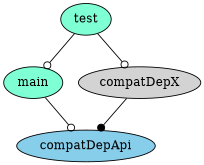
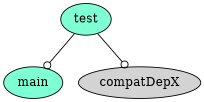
(86, 146) -> none
